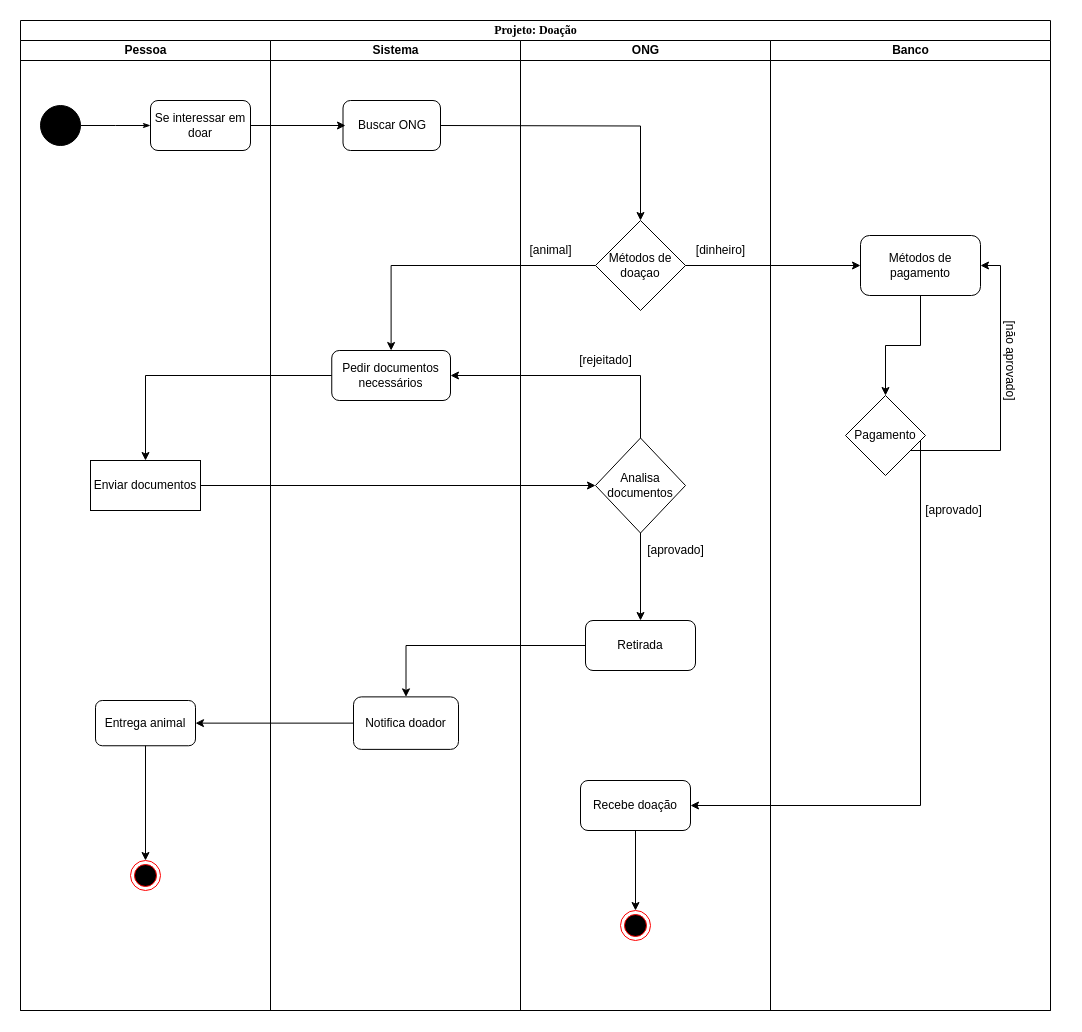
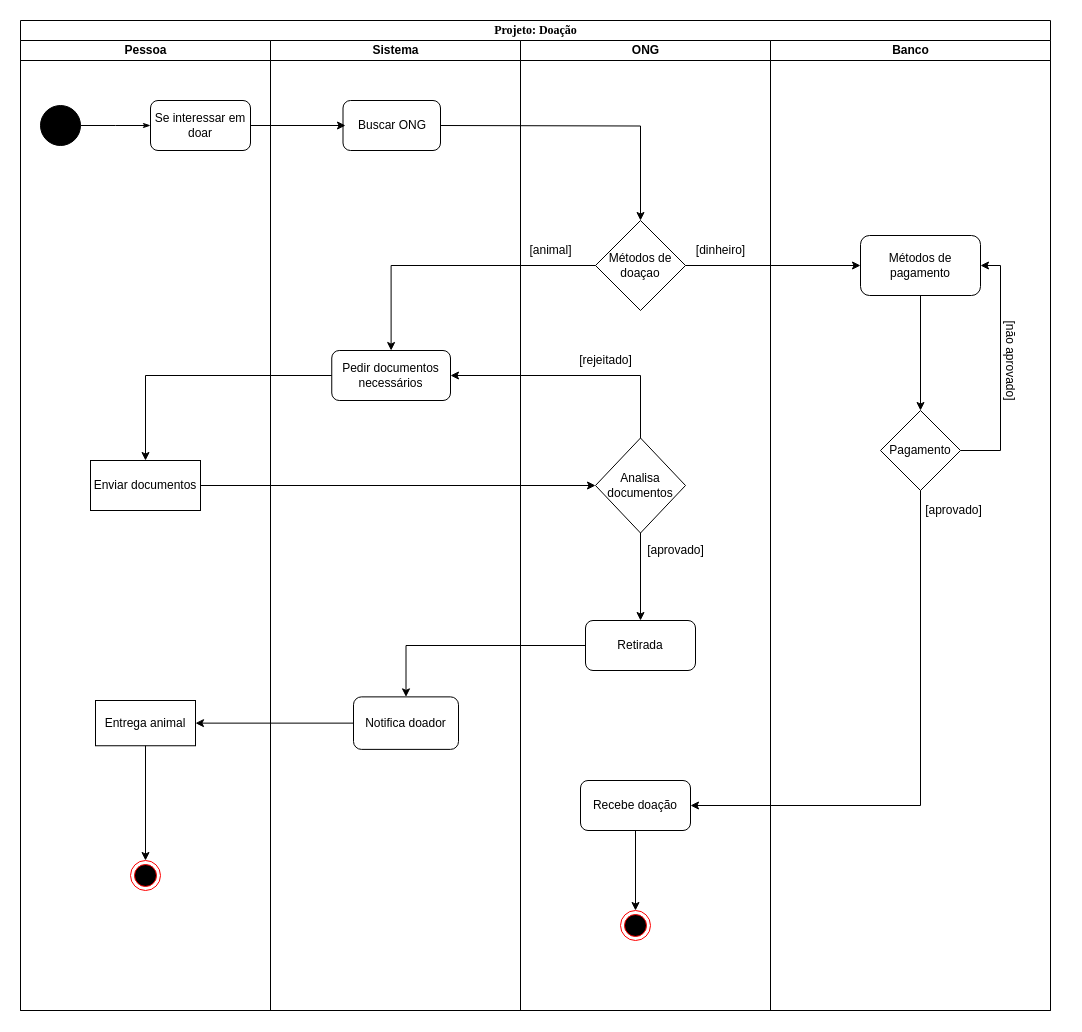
(886, 436) -> (921, 451)
(146, 723) -> (146, 723)
